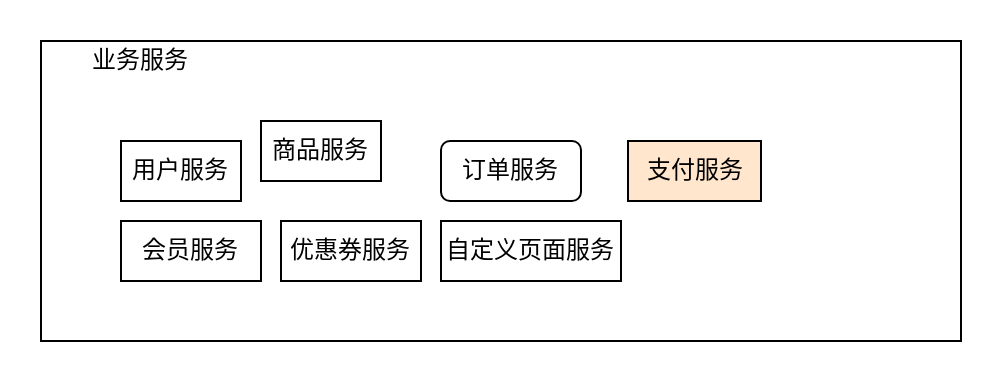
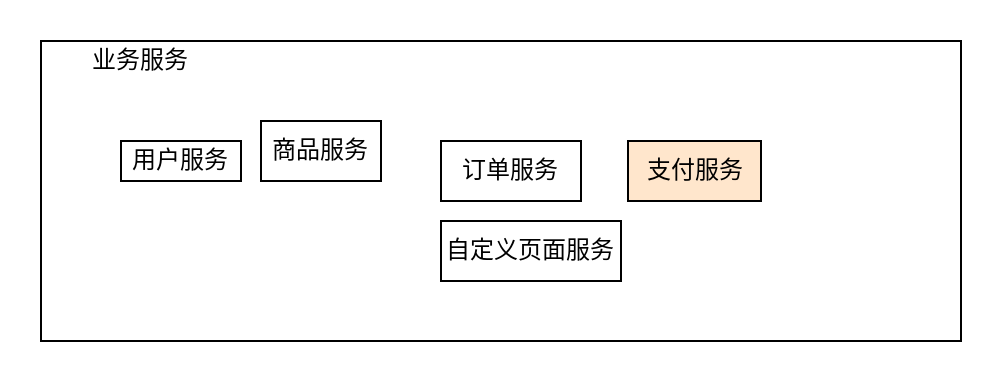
(181, 171) -> (181, 161)
(511, 171) -> (511, 171)
(191, 251) -> none
(351, 251) -> none
